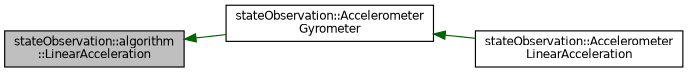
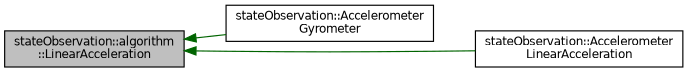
(460, 37) -> (336, 52)
